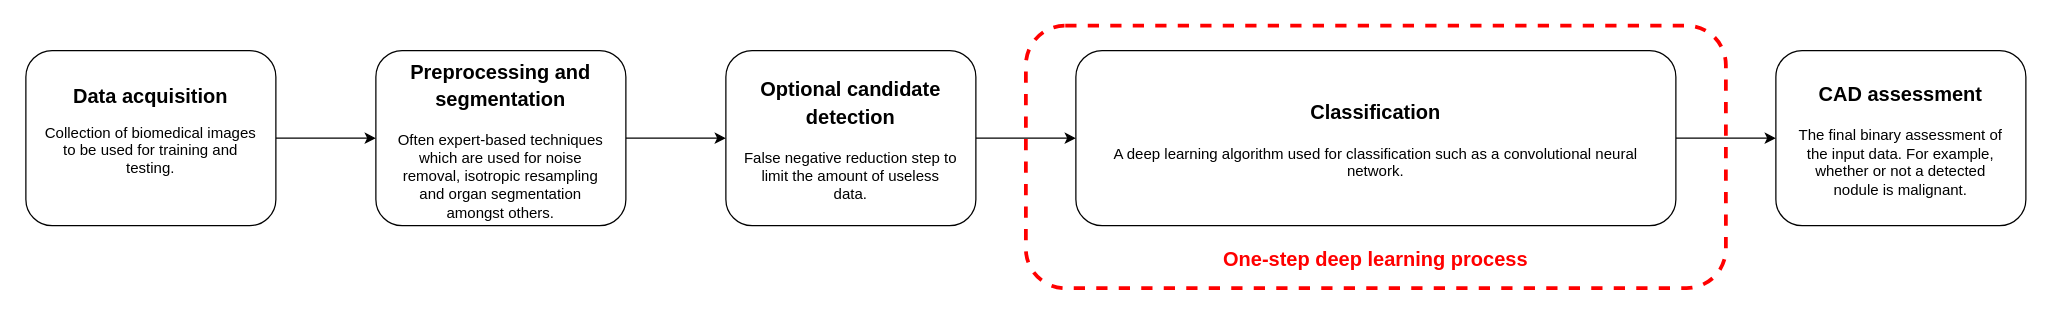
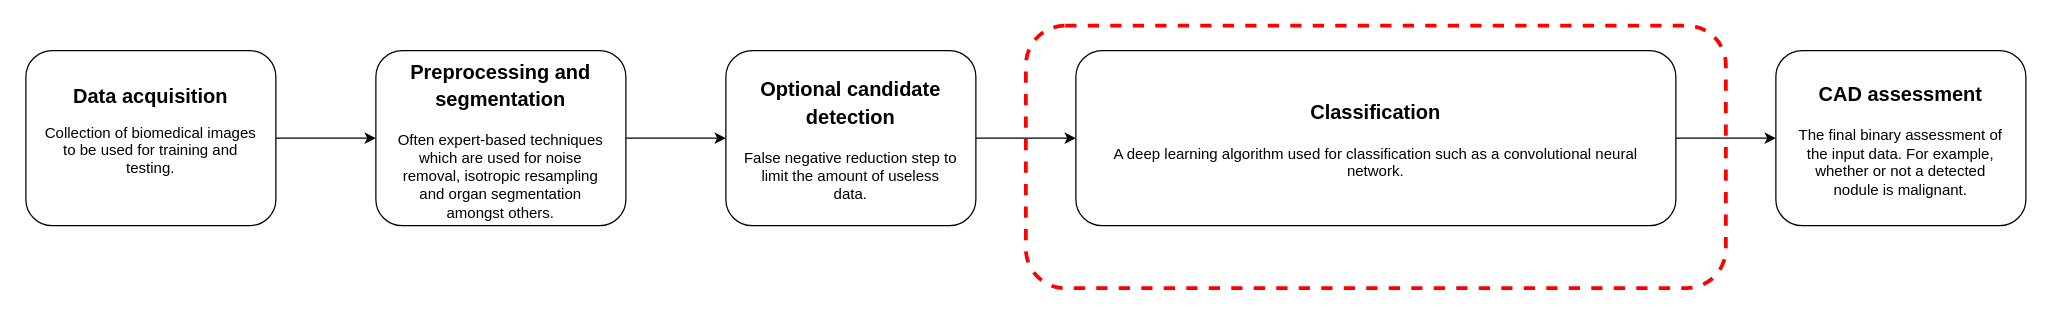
(1376, 257) -> none
